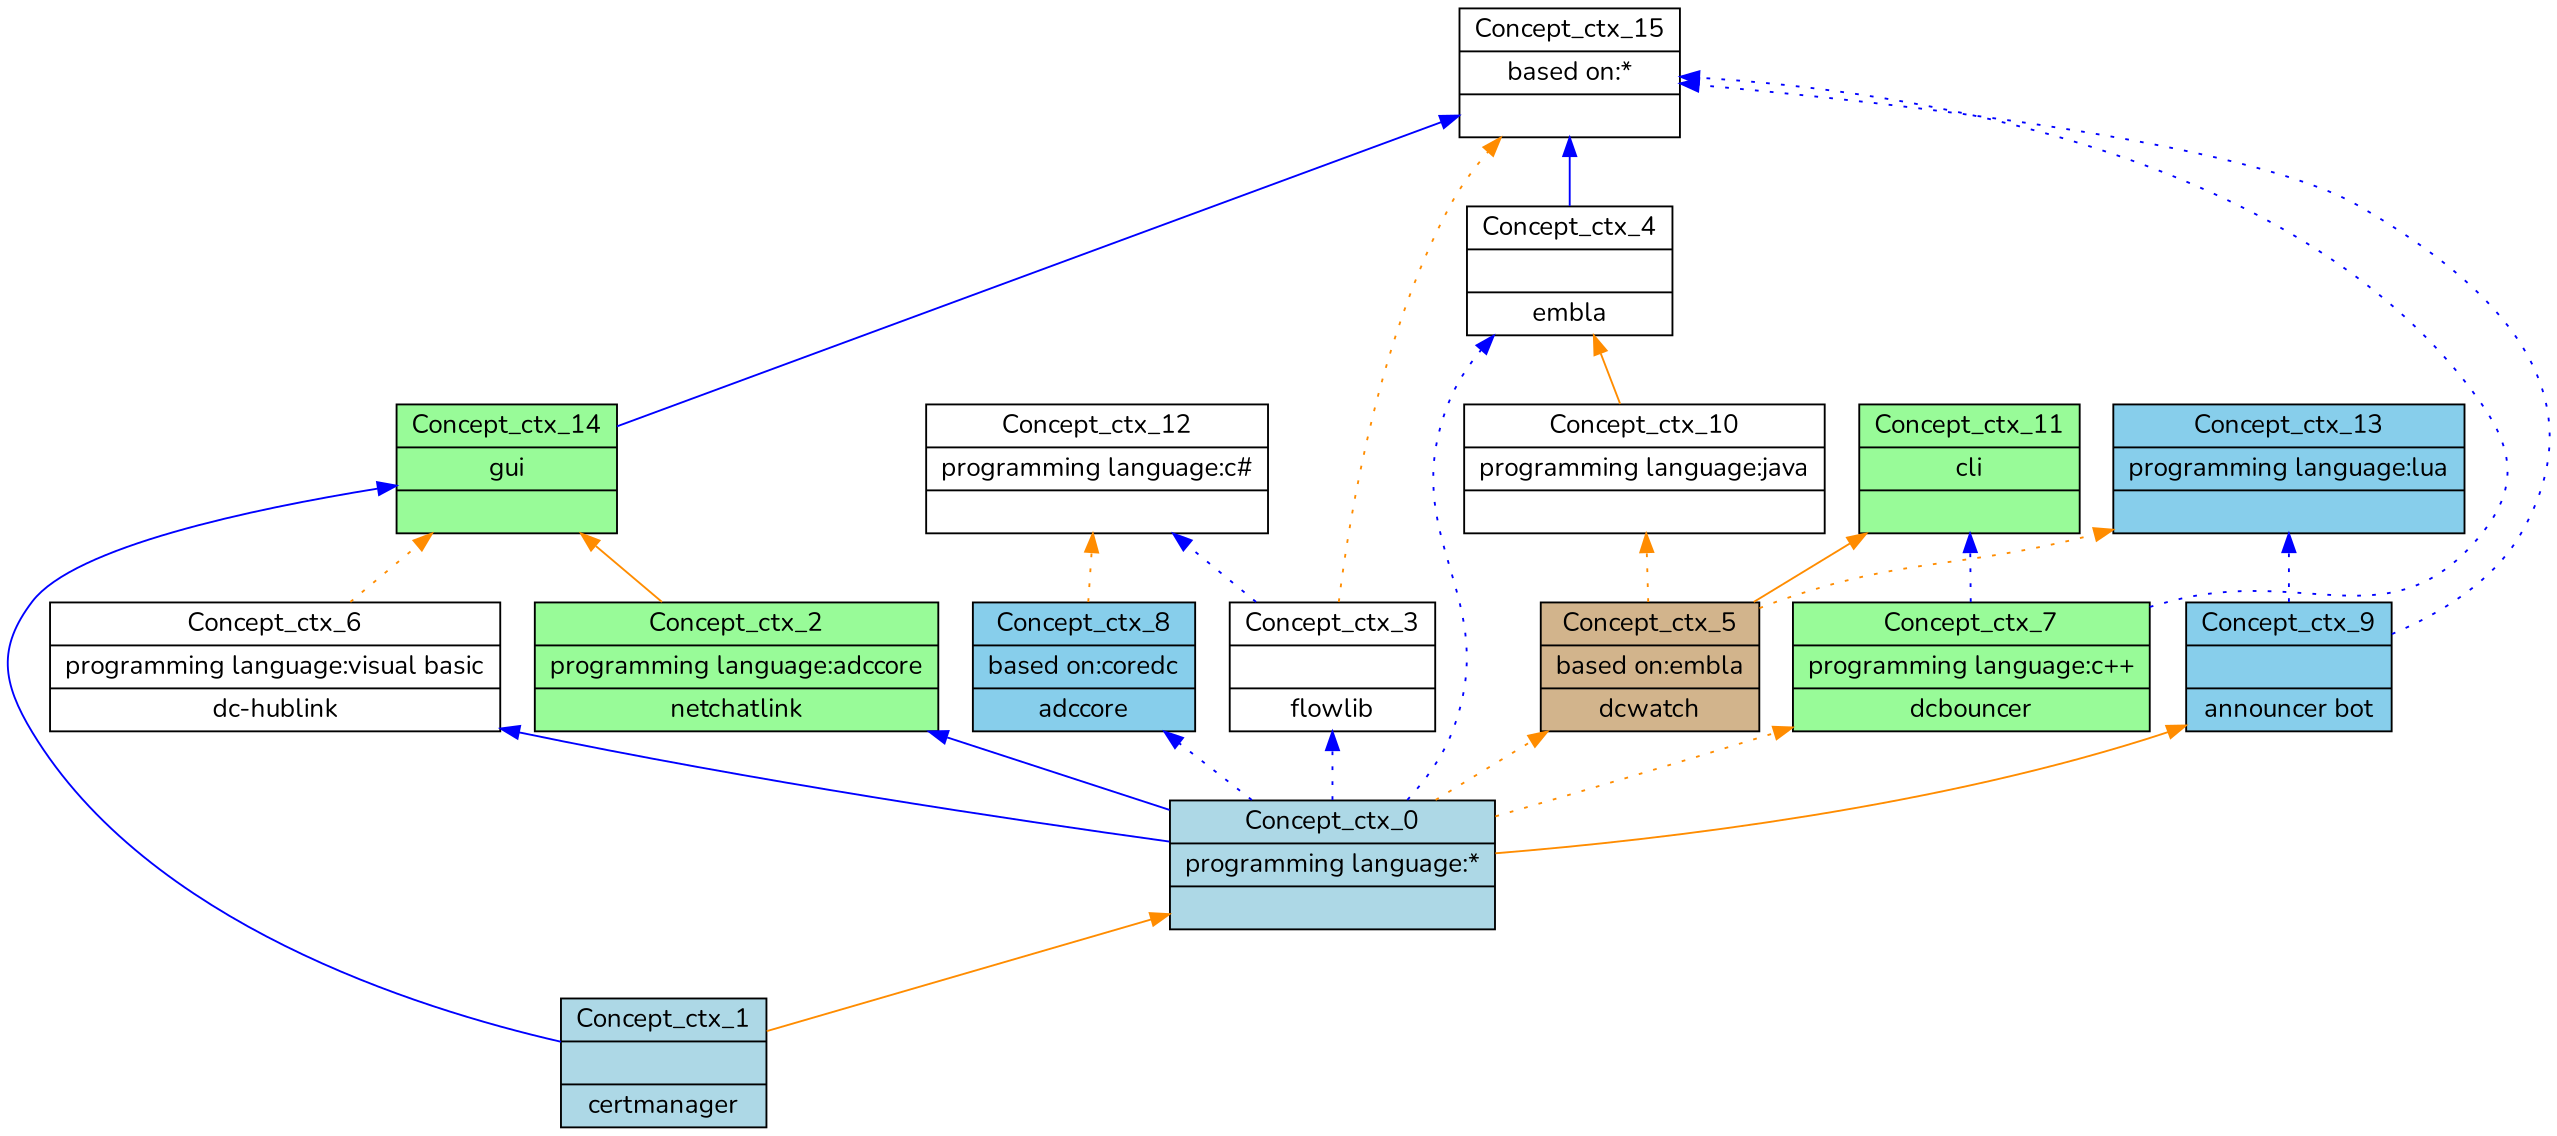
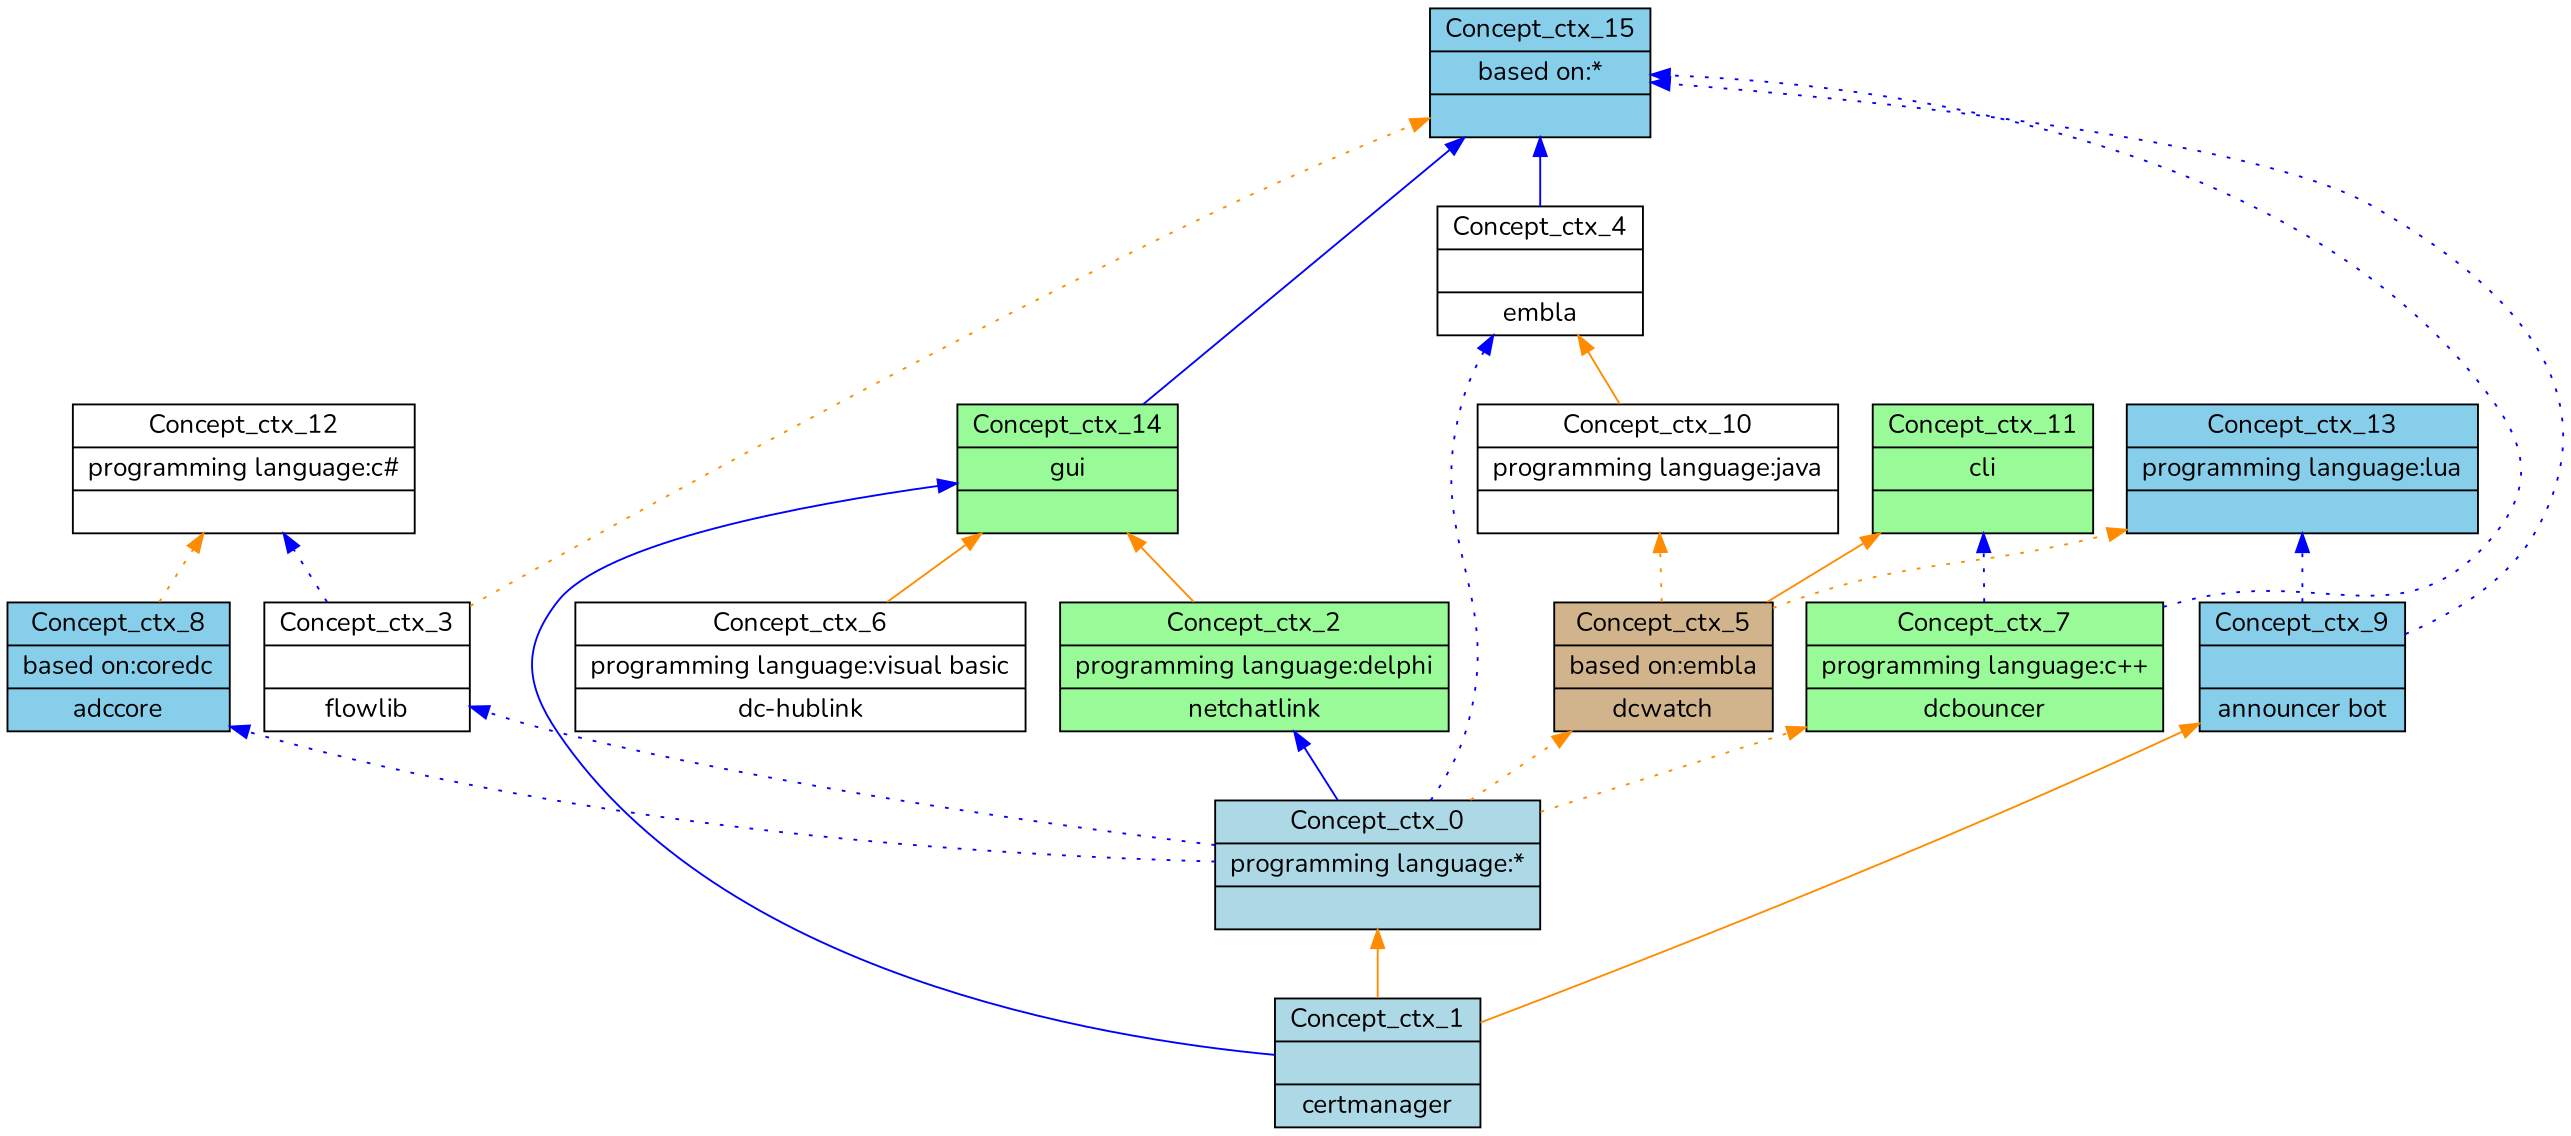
(1570, 73) -> (1540, 73)
(384, 574) -> (926, 573)
(737, 666) -> (1254, 666)
(843, 792) -> none
(1835, 811) -> (1834, 883)
